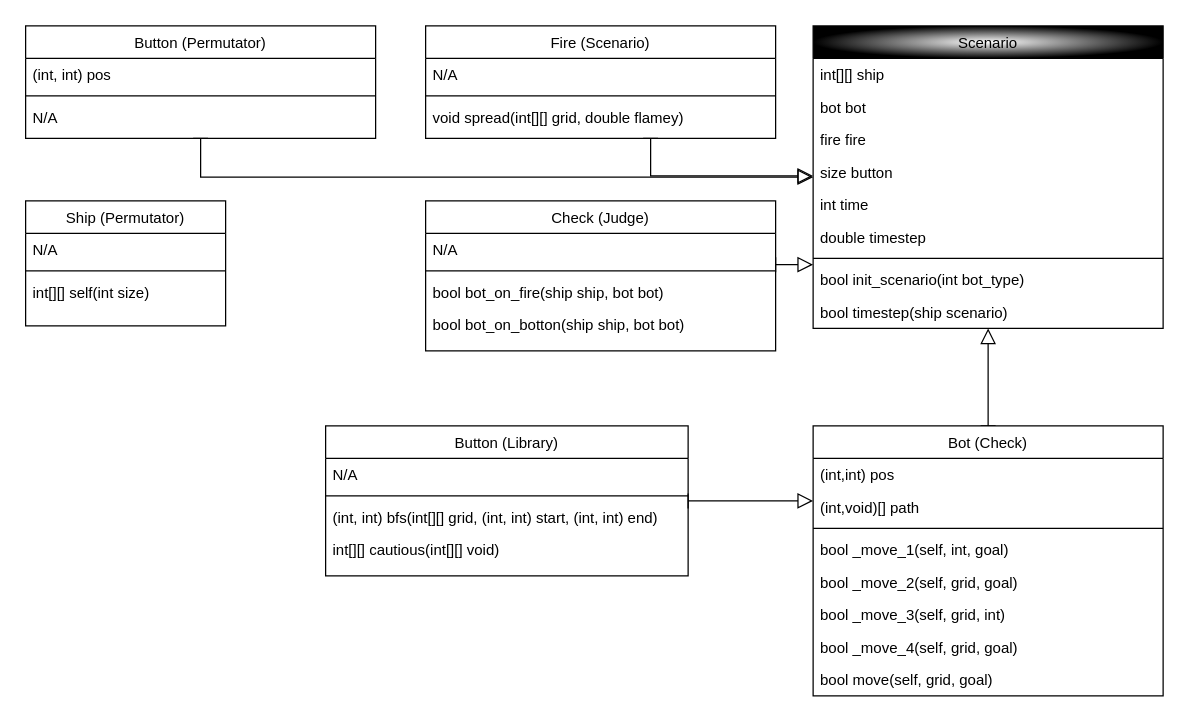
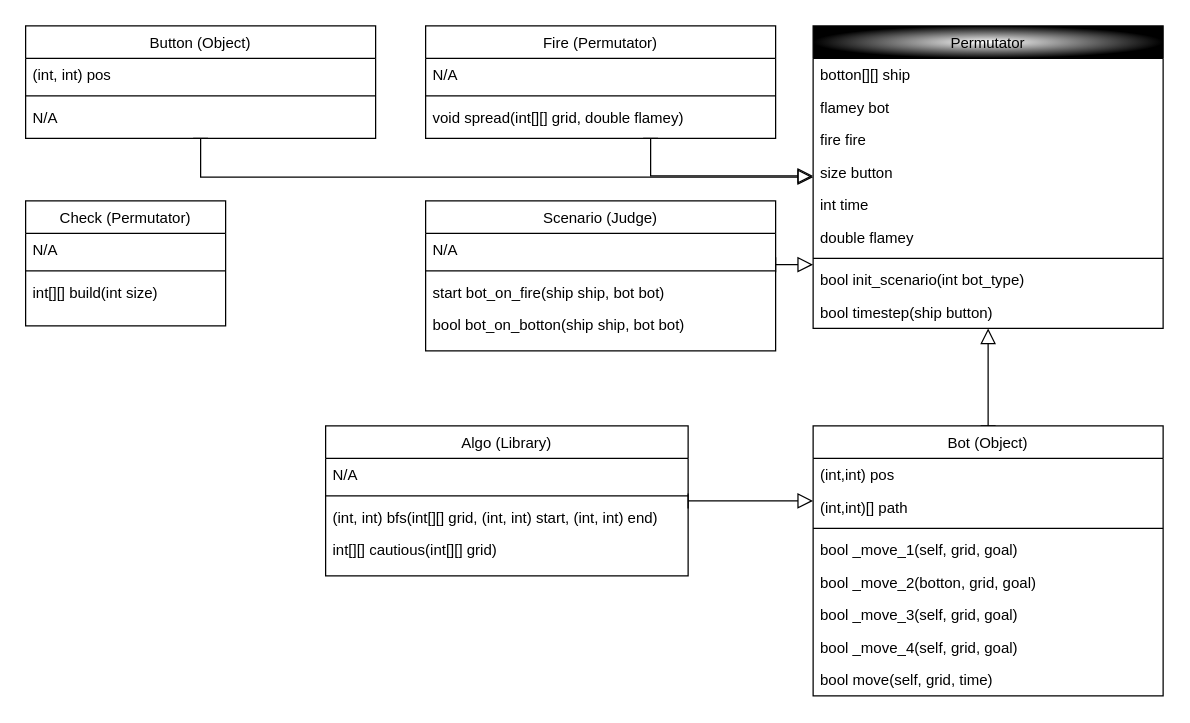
(200, 43) -> (200, 43)
(600, 43) -> (600, 43)
(988, 43) -> (988, 43)
(865, 75) -> (879, 75)
(847, 108) -> (858, 108)
(125, 218) -> (125, 218)
(600, 218) -> (600, 218)
(877, 238) -> (869, 238)
(113, 293) -> (115, 293)
(566, 293) -> (572, 293)
(926, 313) -> (919, 313)
(506, 443) -> (506, 443)
(988, 443) -> (988, 443)
(884, 508) -> (879, 508)
(447, 550) -> (447, 550)
(924, 550) -> (928, 550)
(928, 583) -> (939, 583)
(924, 615) -> (928, 615)
(916, 680) -> (916, 680)
